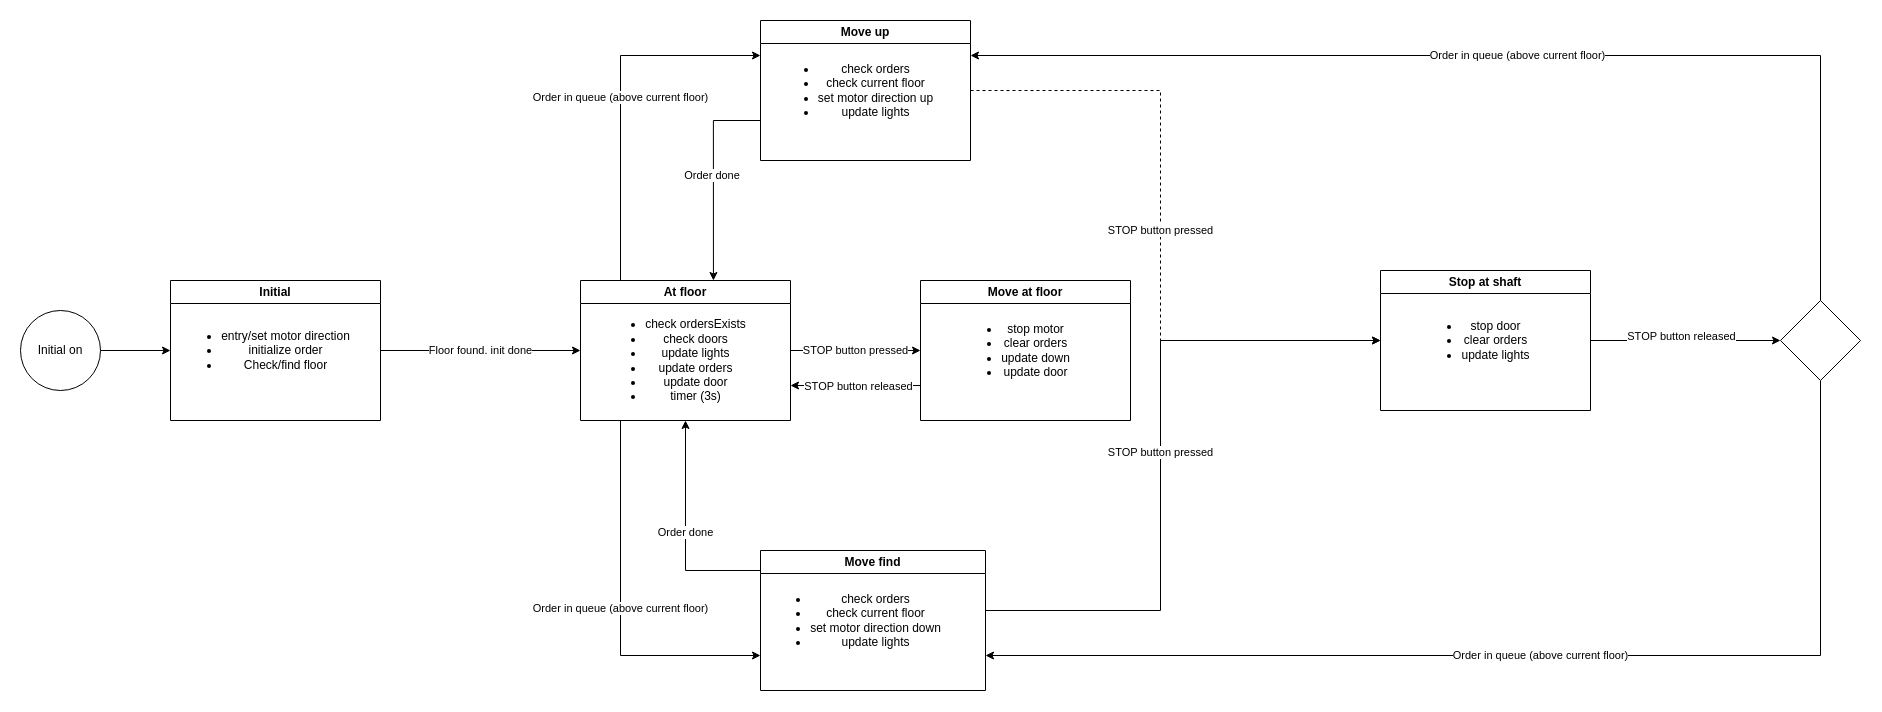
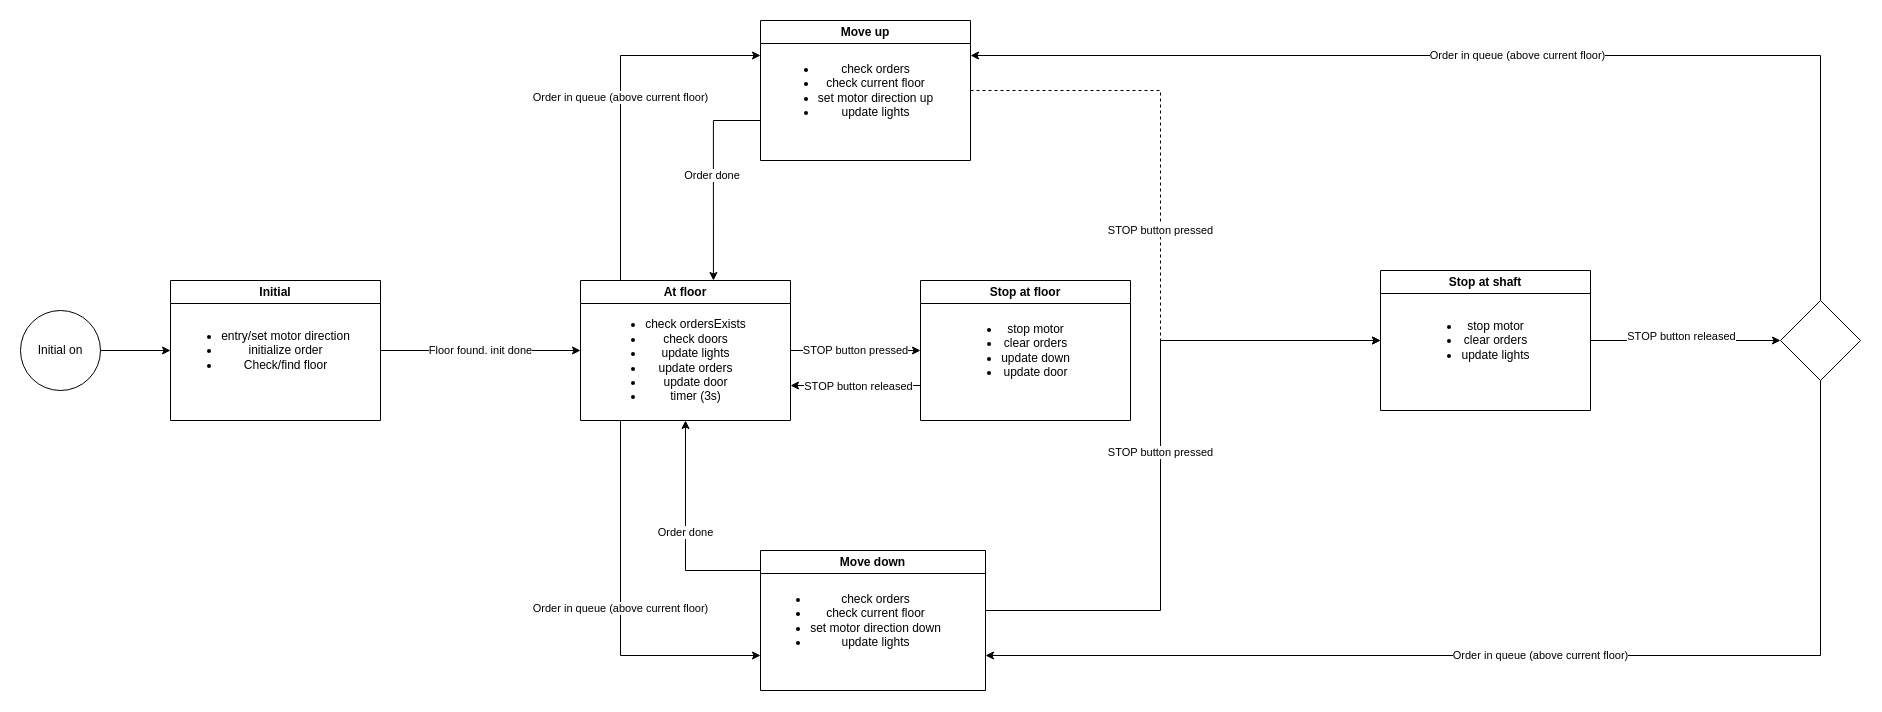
(1026, 293) -> (1026, 293)
(1476, 341) -> (1476, 341)
(873, 563) -> (873, 563)
